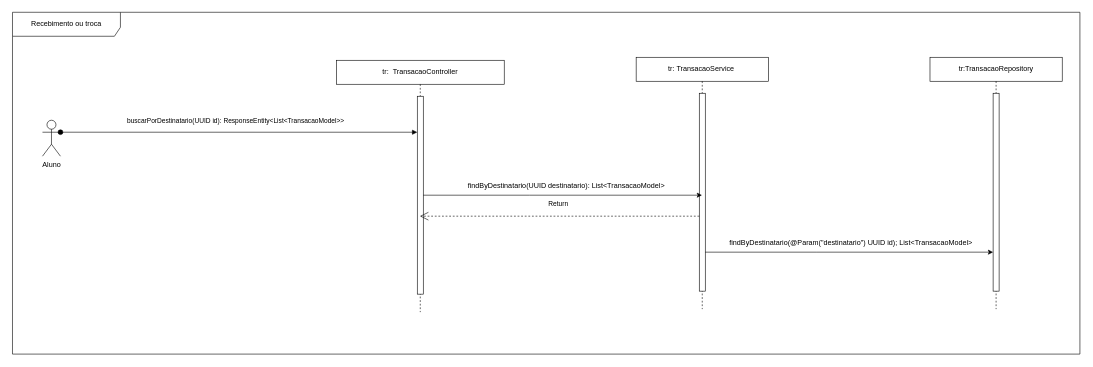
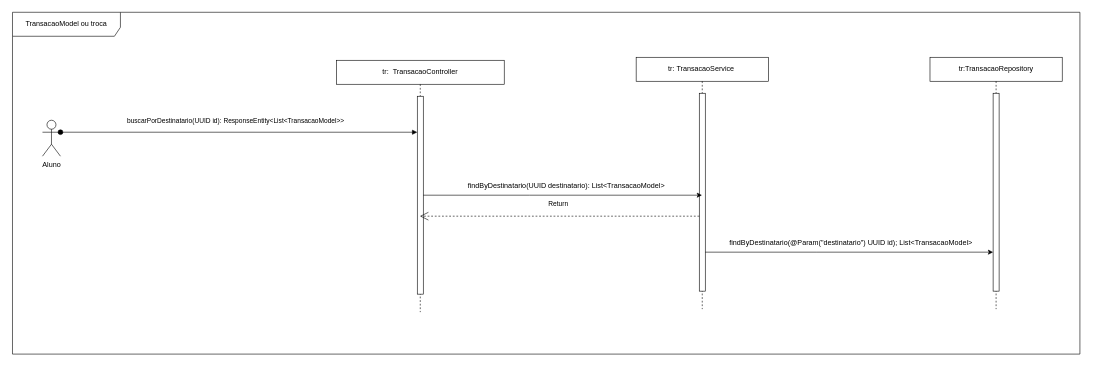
(66, 24) -> (66, 24)
